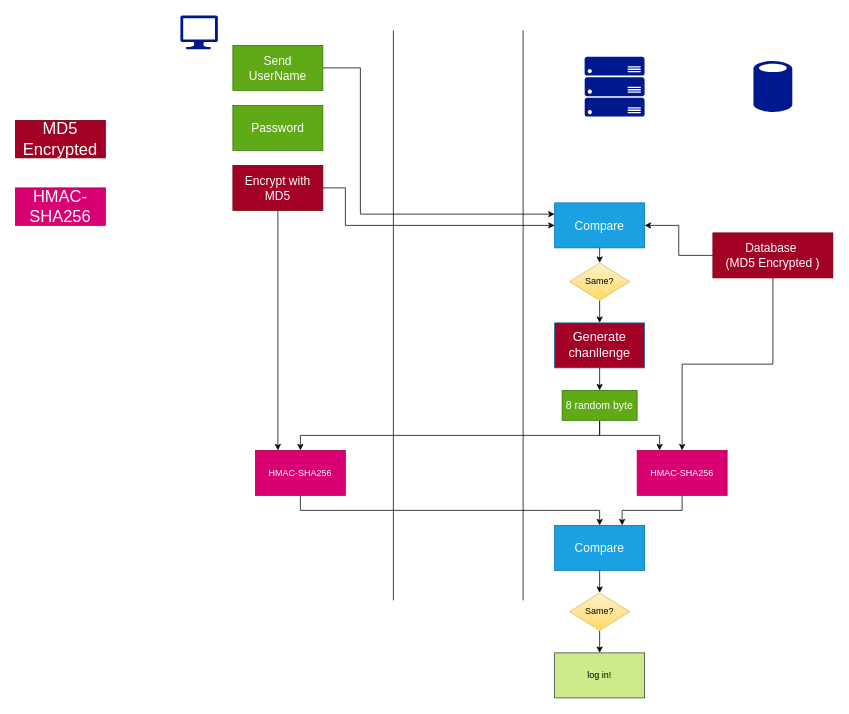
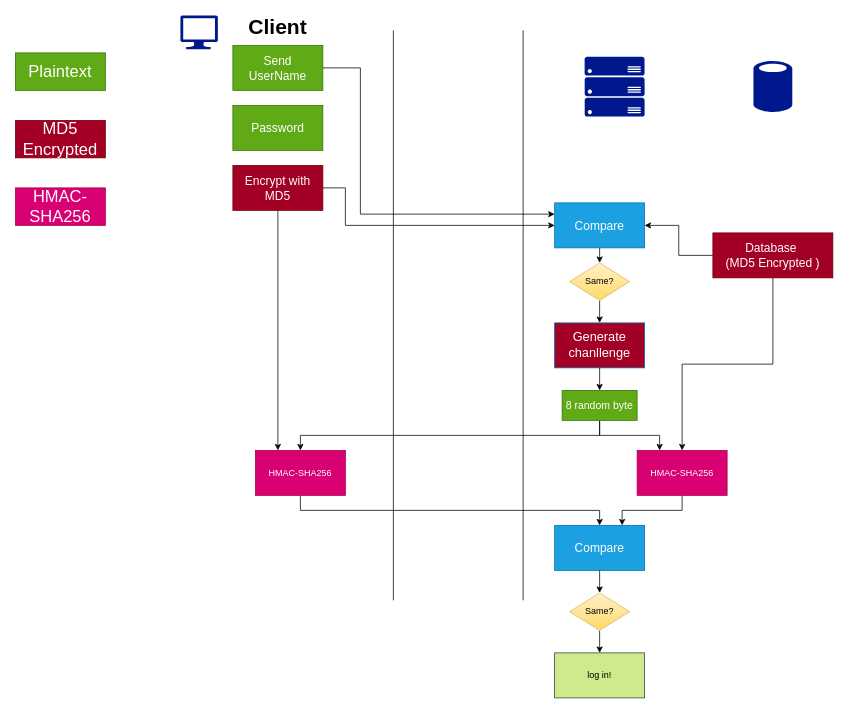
none -> (278, 27)
none -> (60, 72)
